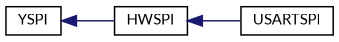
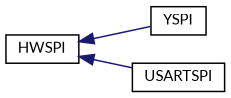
(95, 21) -> (122, 32)
